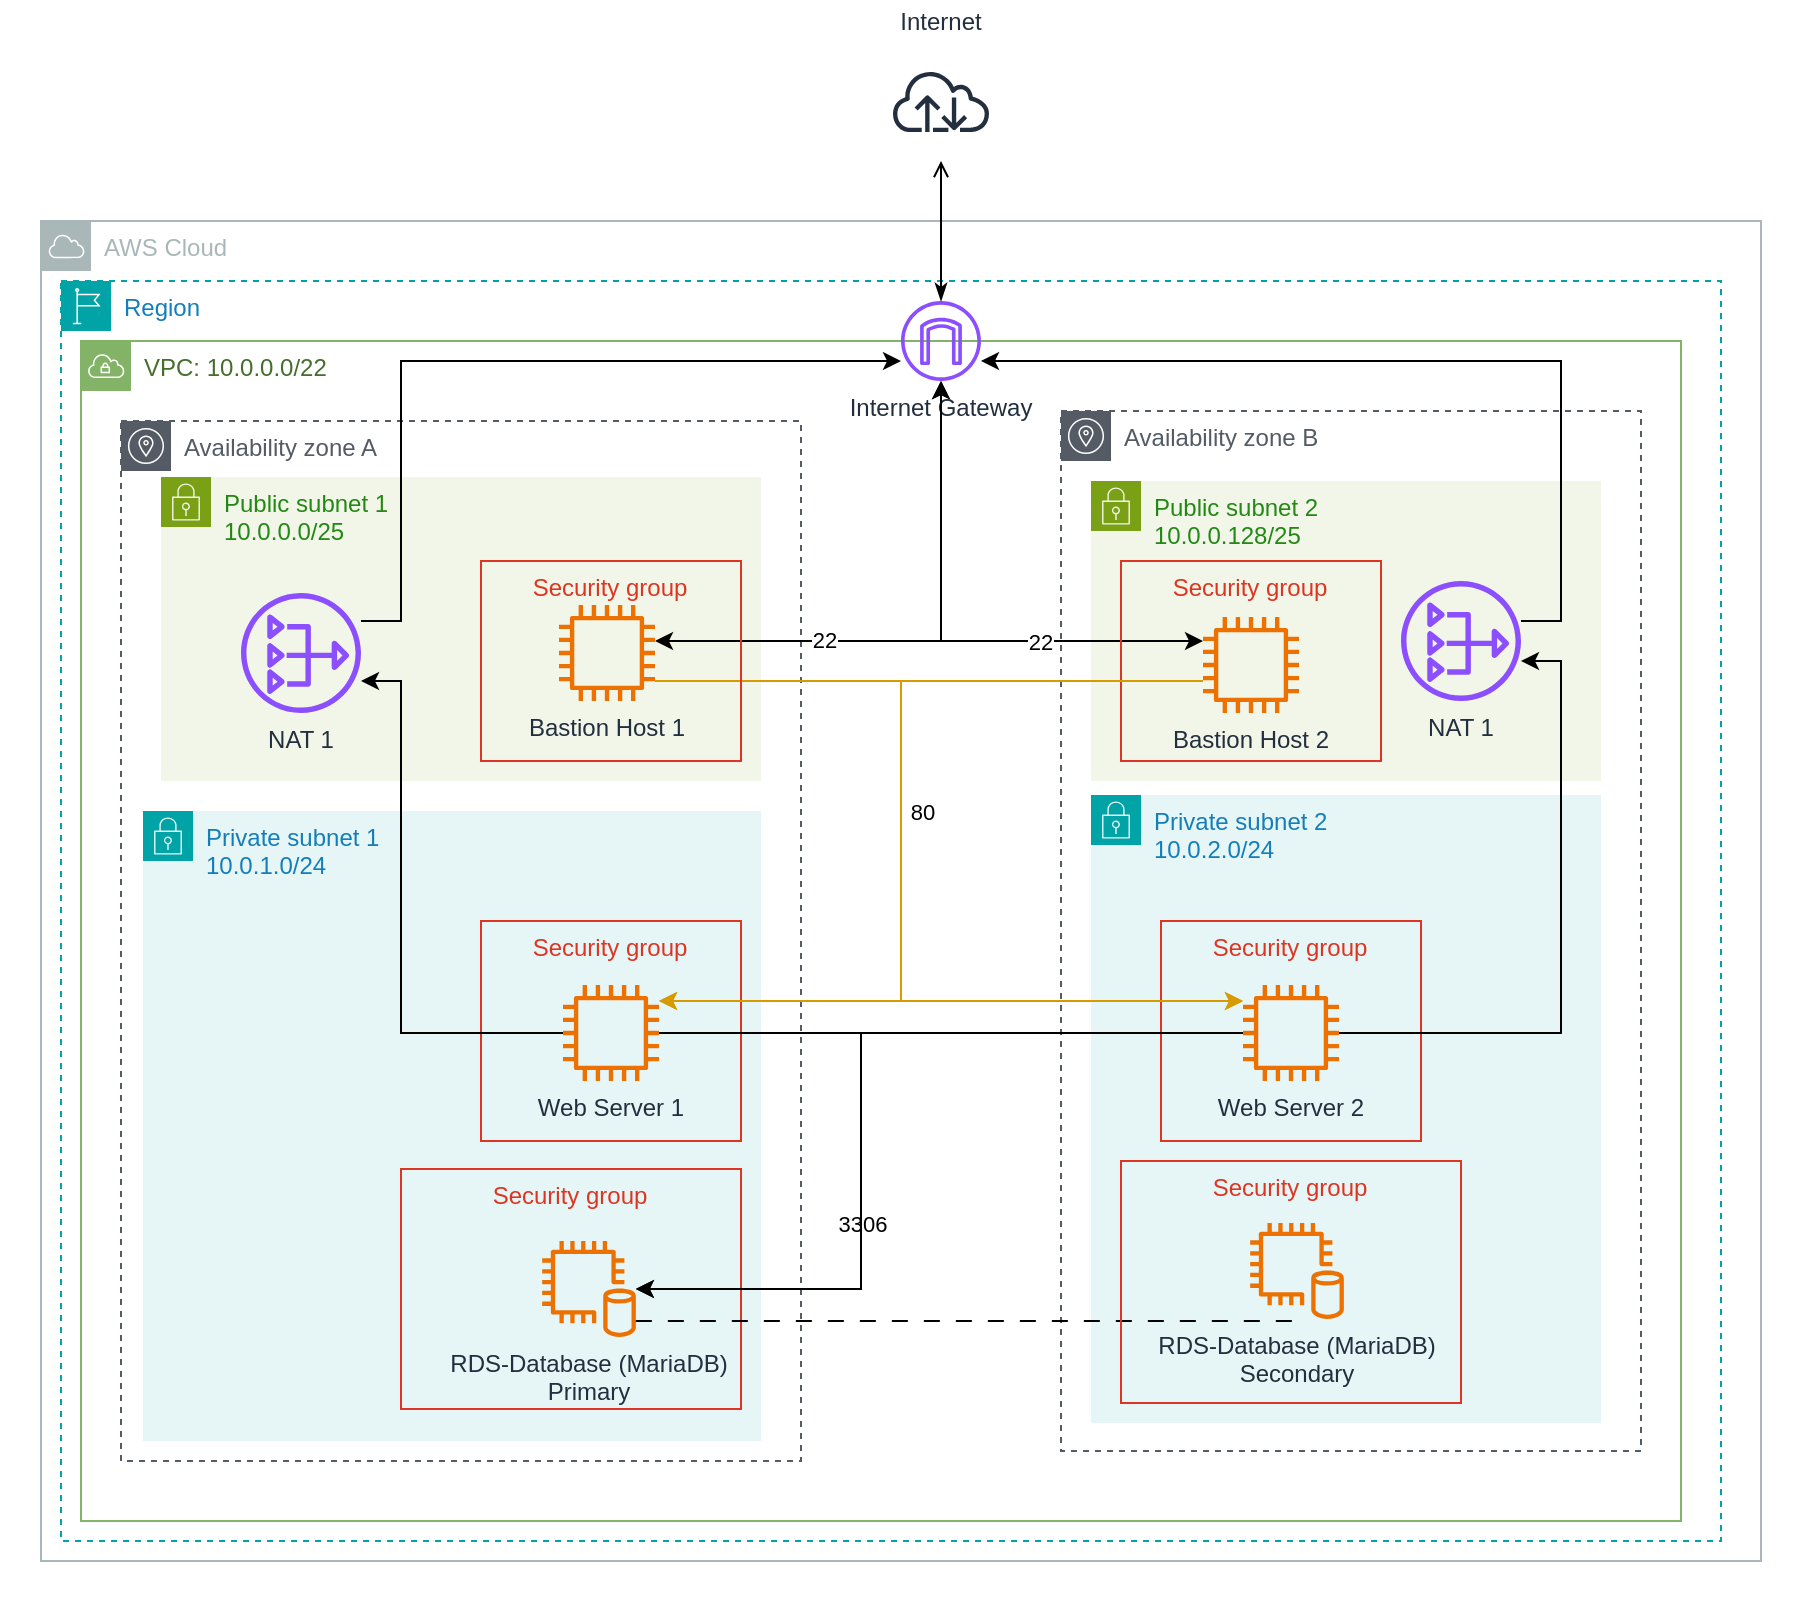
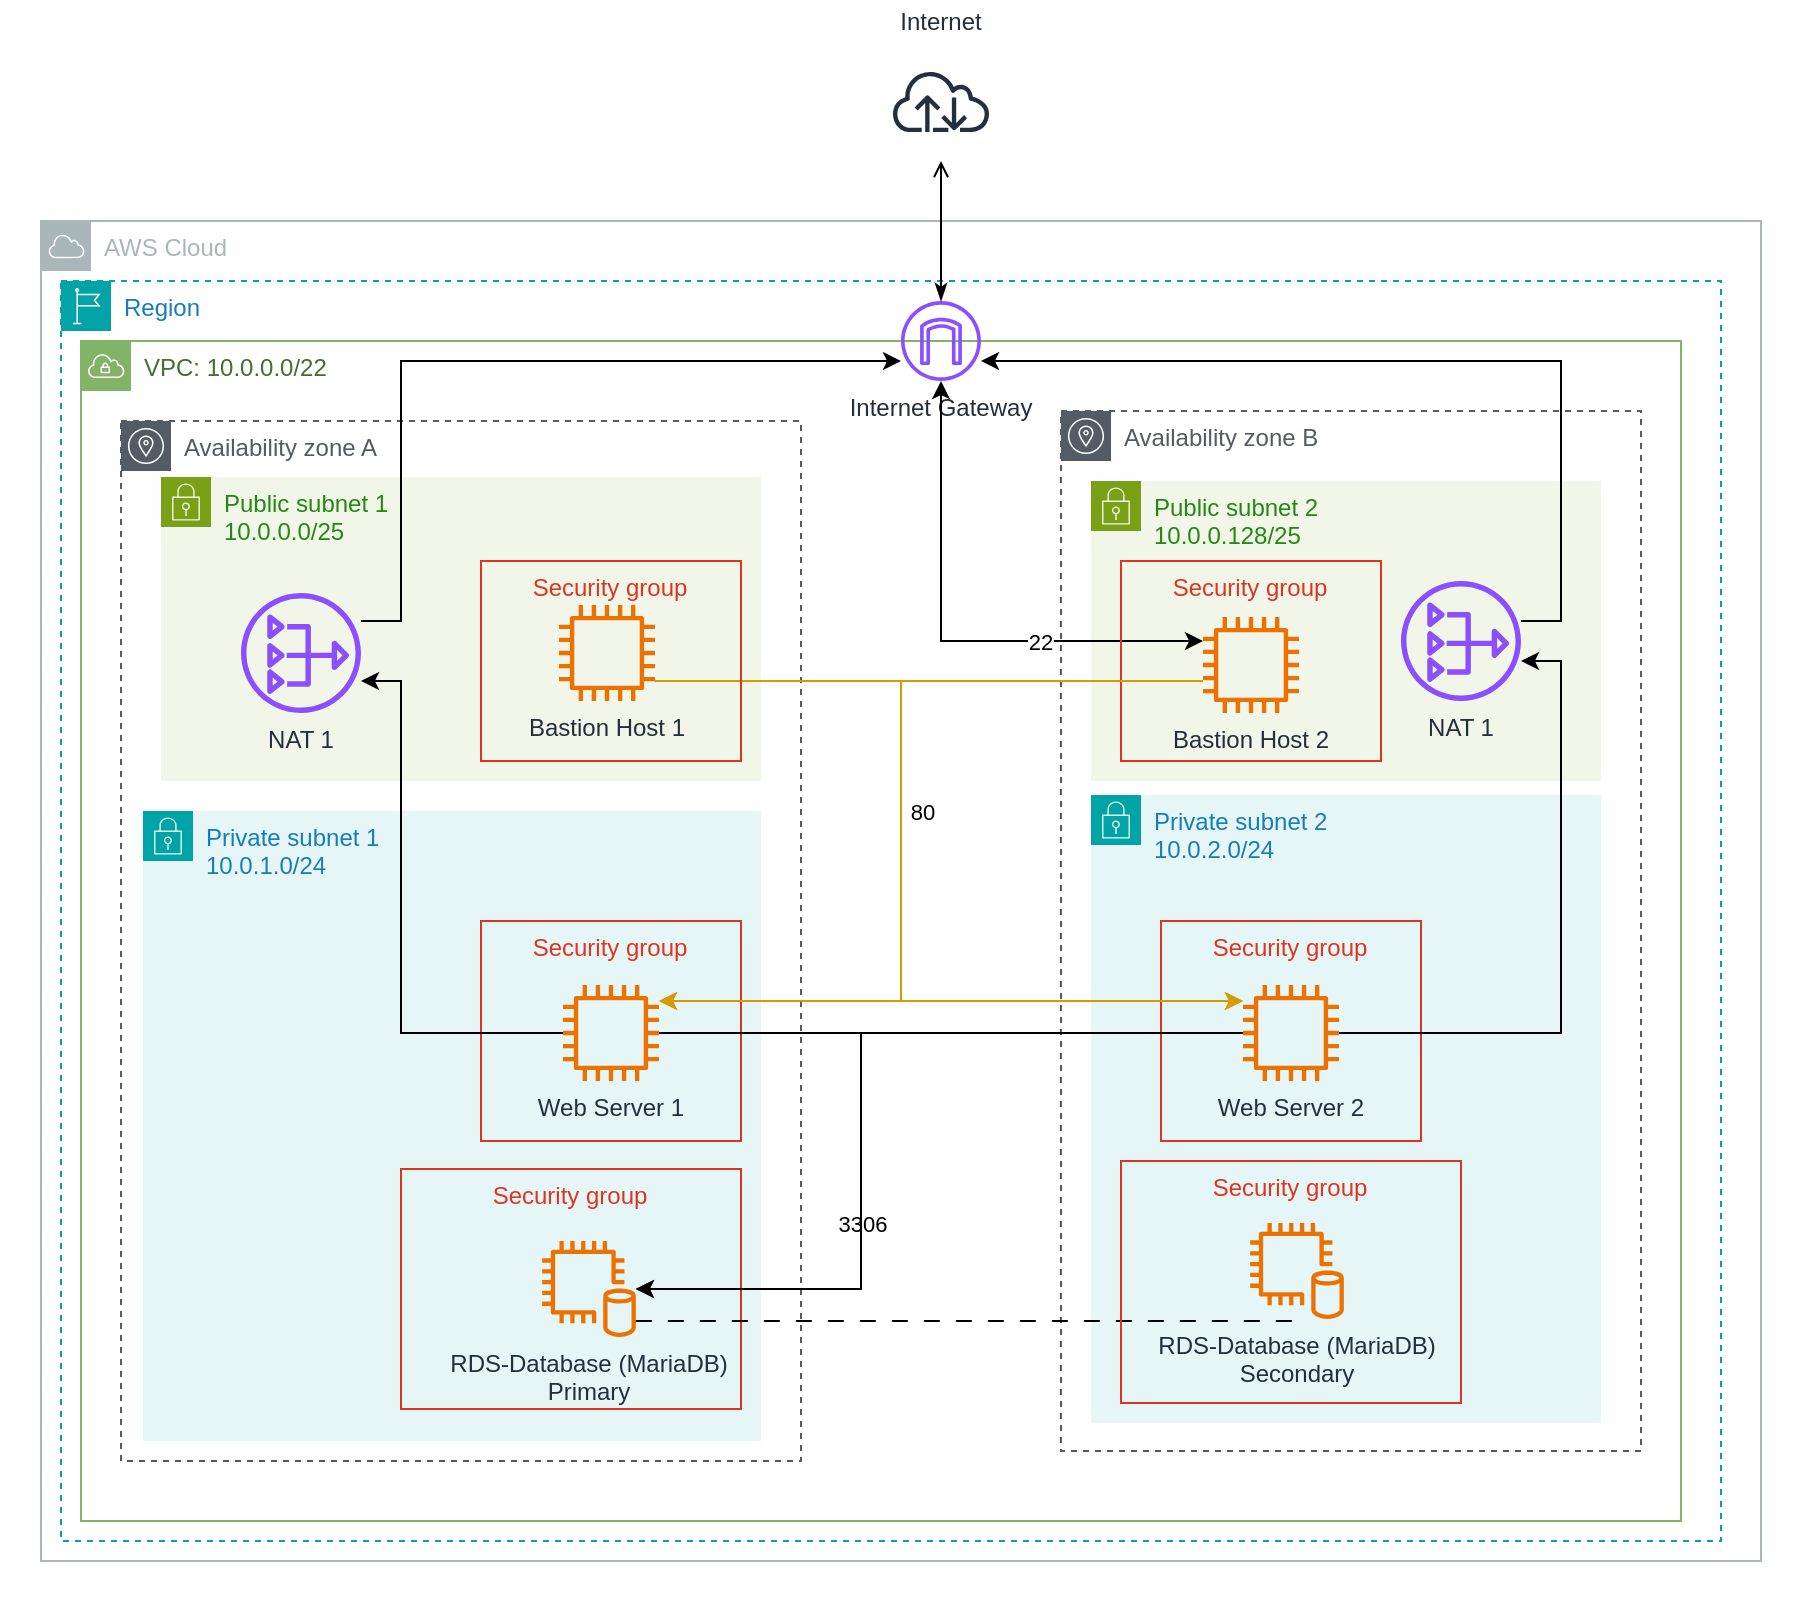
(805, 641) -> none
